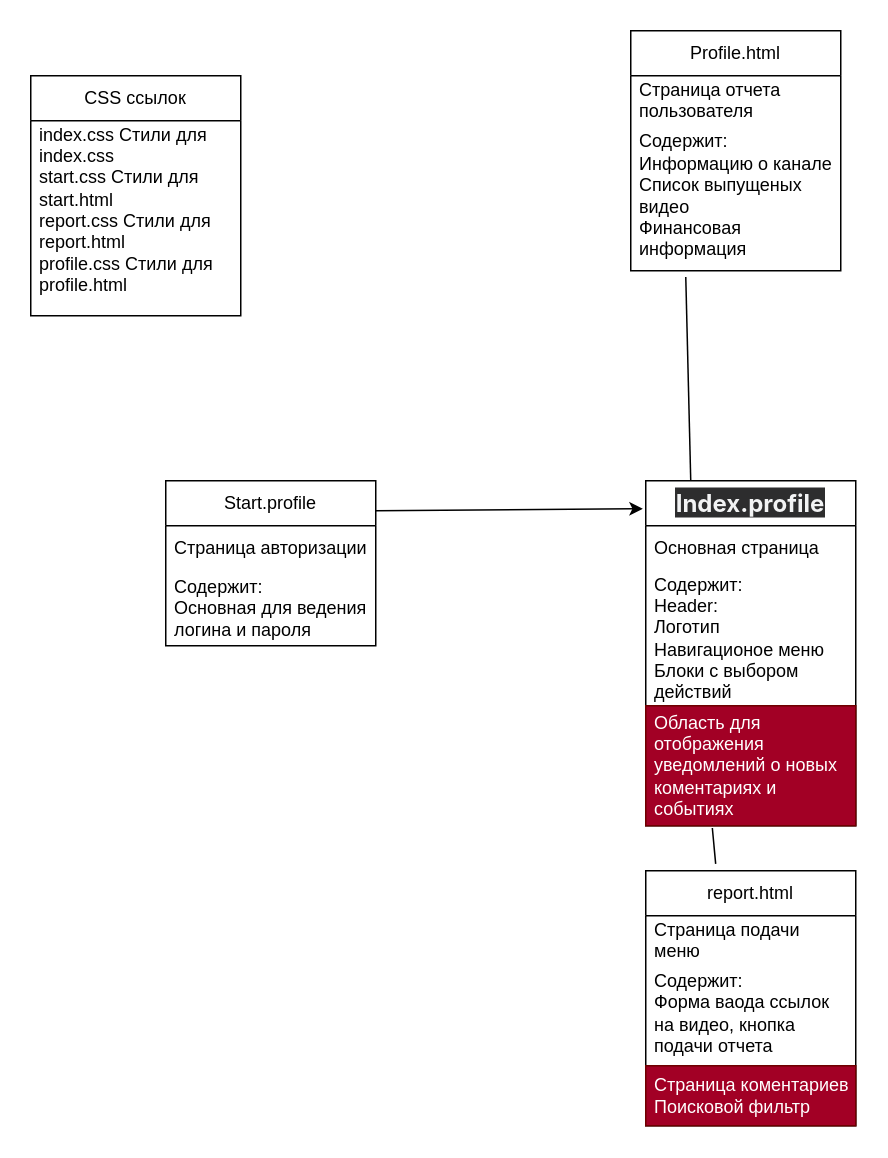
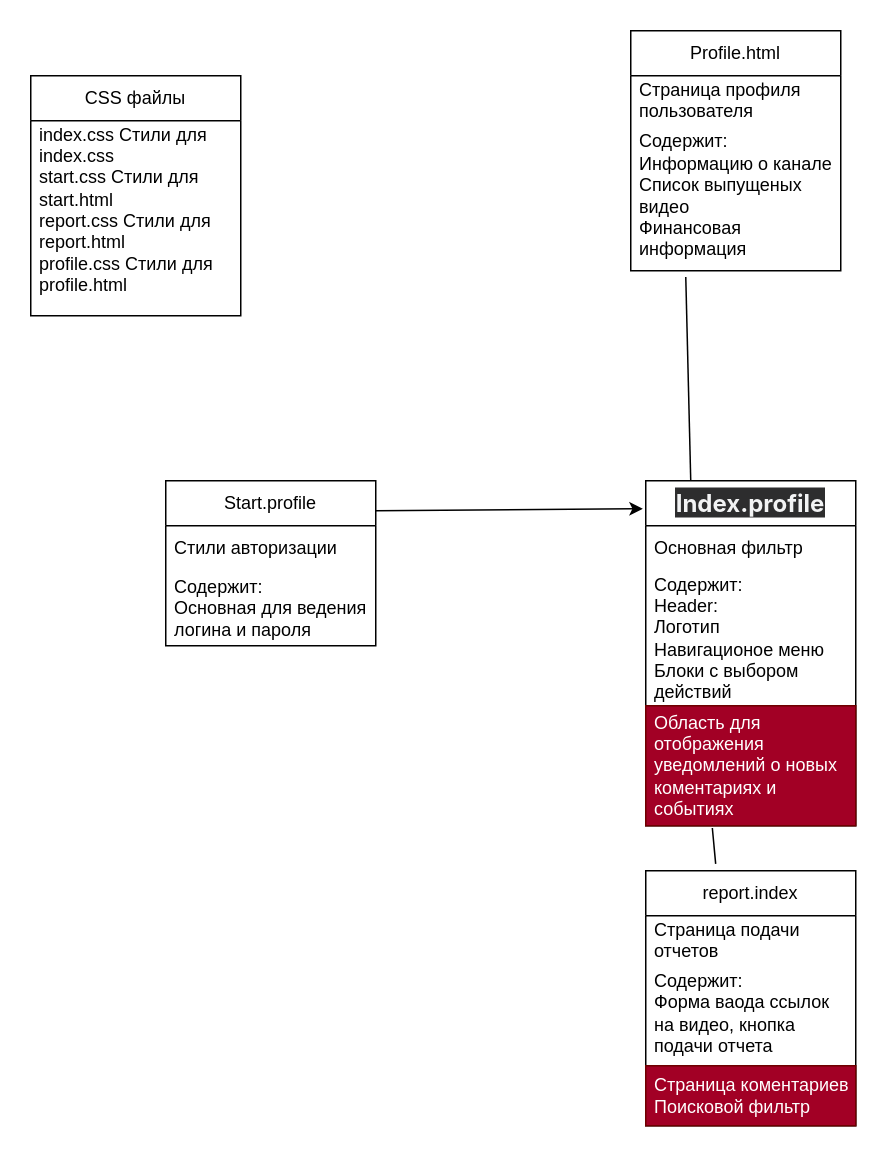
(136, 98) -> (136, 98)
(737, 98) -> (737, 98)
(272, 548) -> (258, 548)
(738, 548) -> (728, 548)
(751, 893) -> (751, 893)
(751, 938) -> (752, 938)
